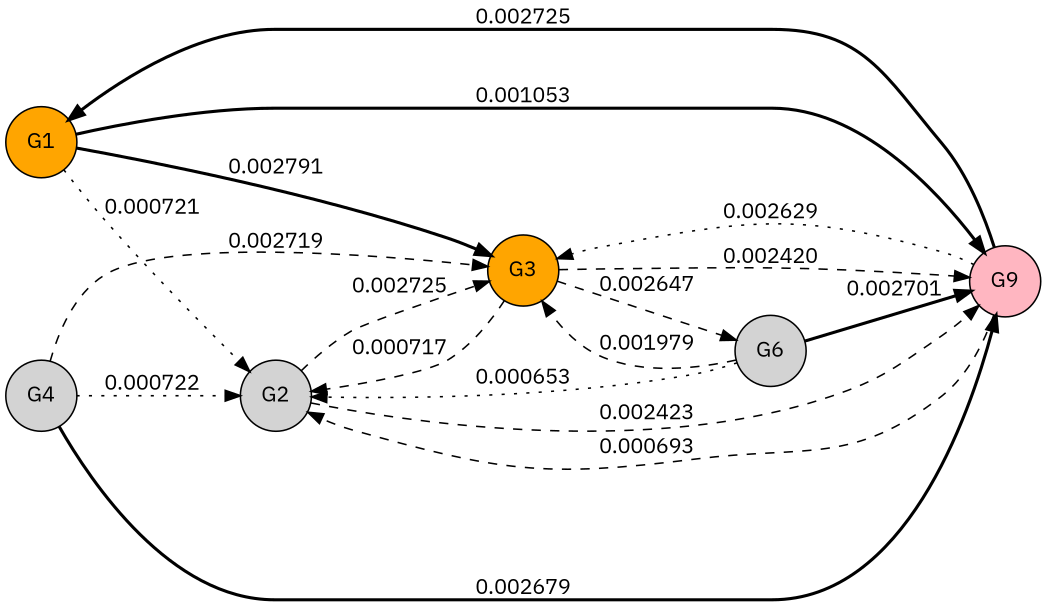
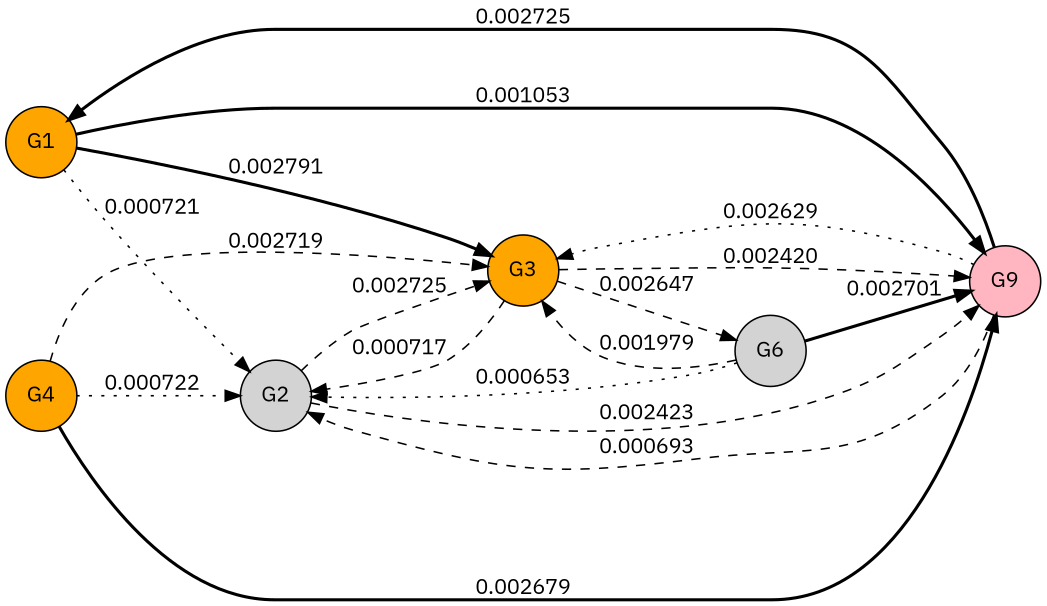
(41, 396) -> (41, 396)
